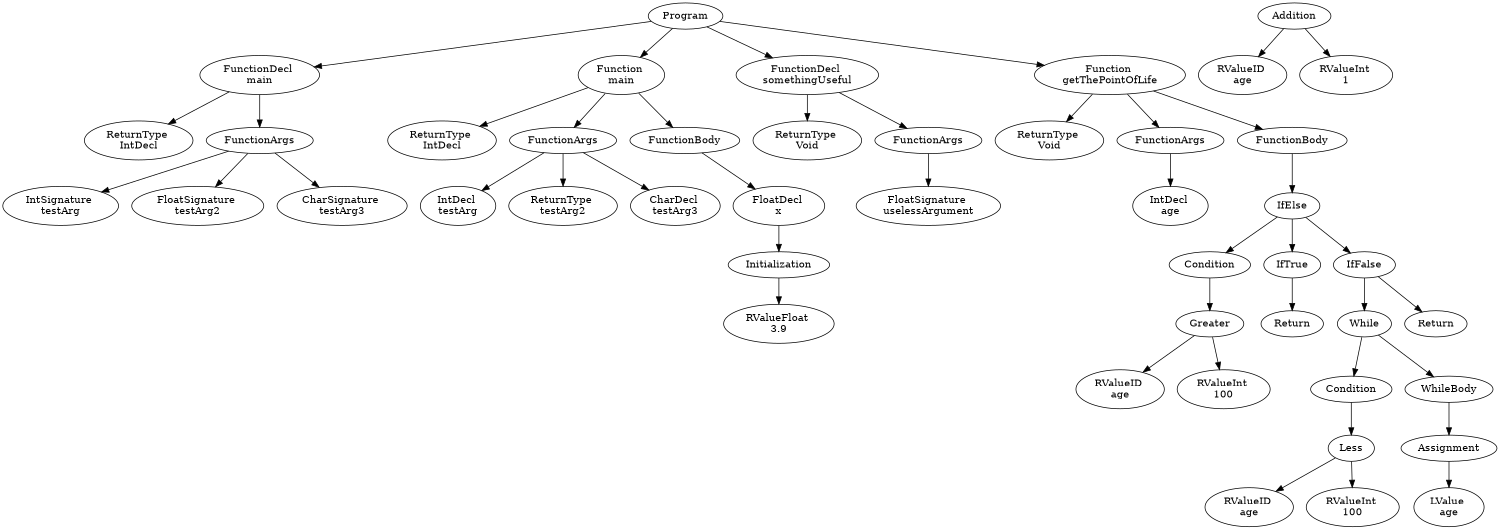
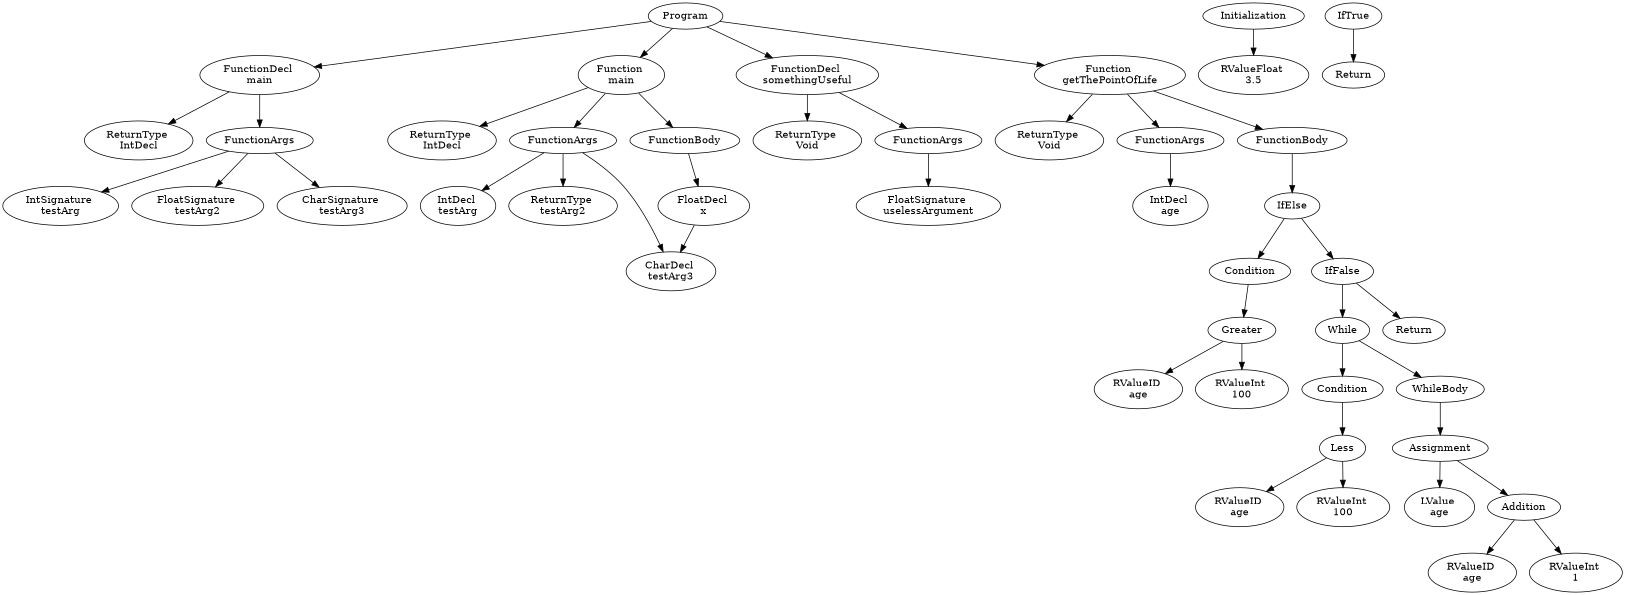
(1292, 232) -> none
(779, 235) -> (689, 235)
(779, 324) -> (1254, 75)
none -> (1479, 476)
